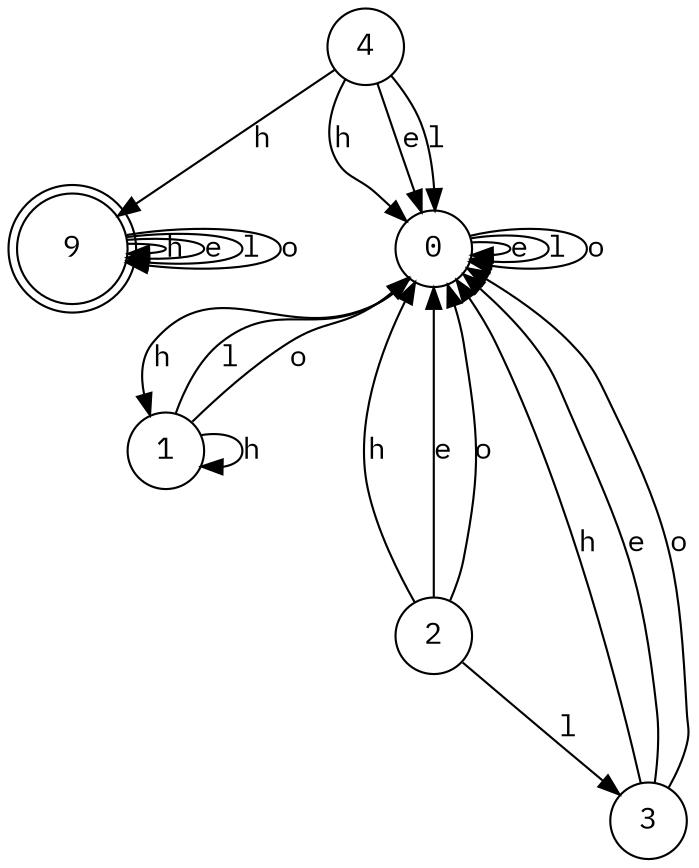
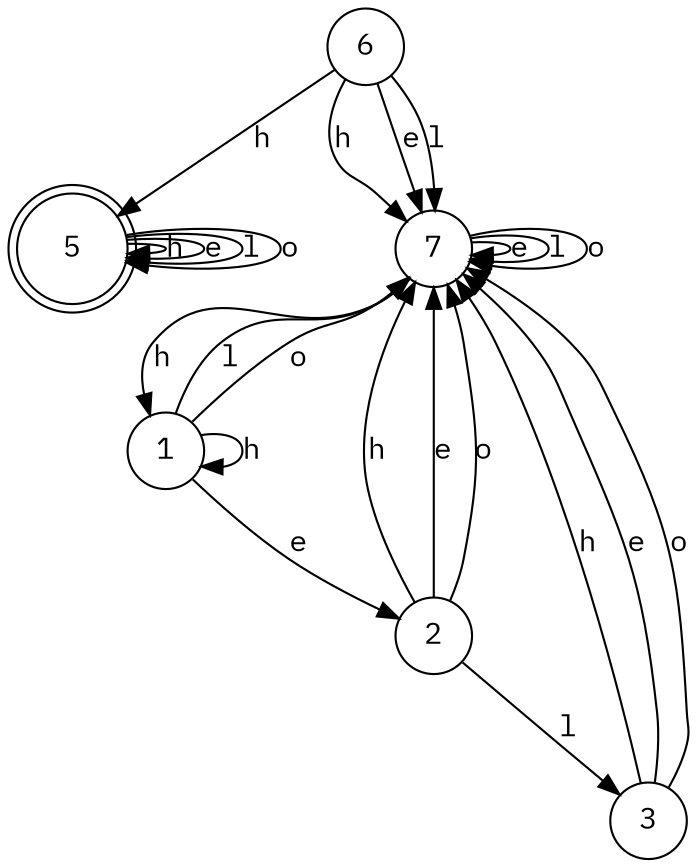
(366, 47) -> (366, 47)
(72, 249) -> (72, 249)
(434, 249) -> (434, 249)
none -> (280, 553)
